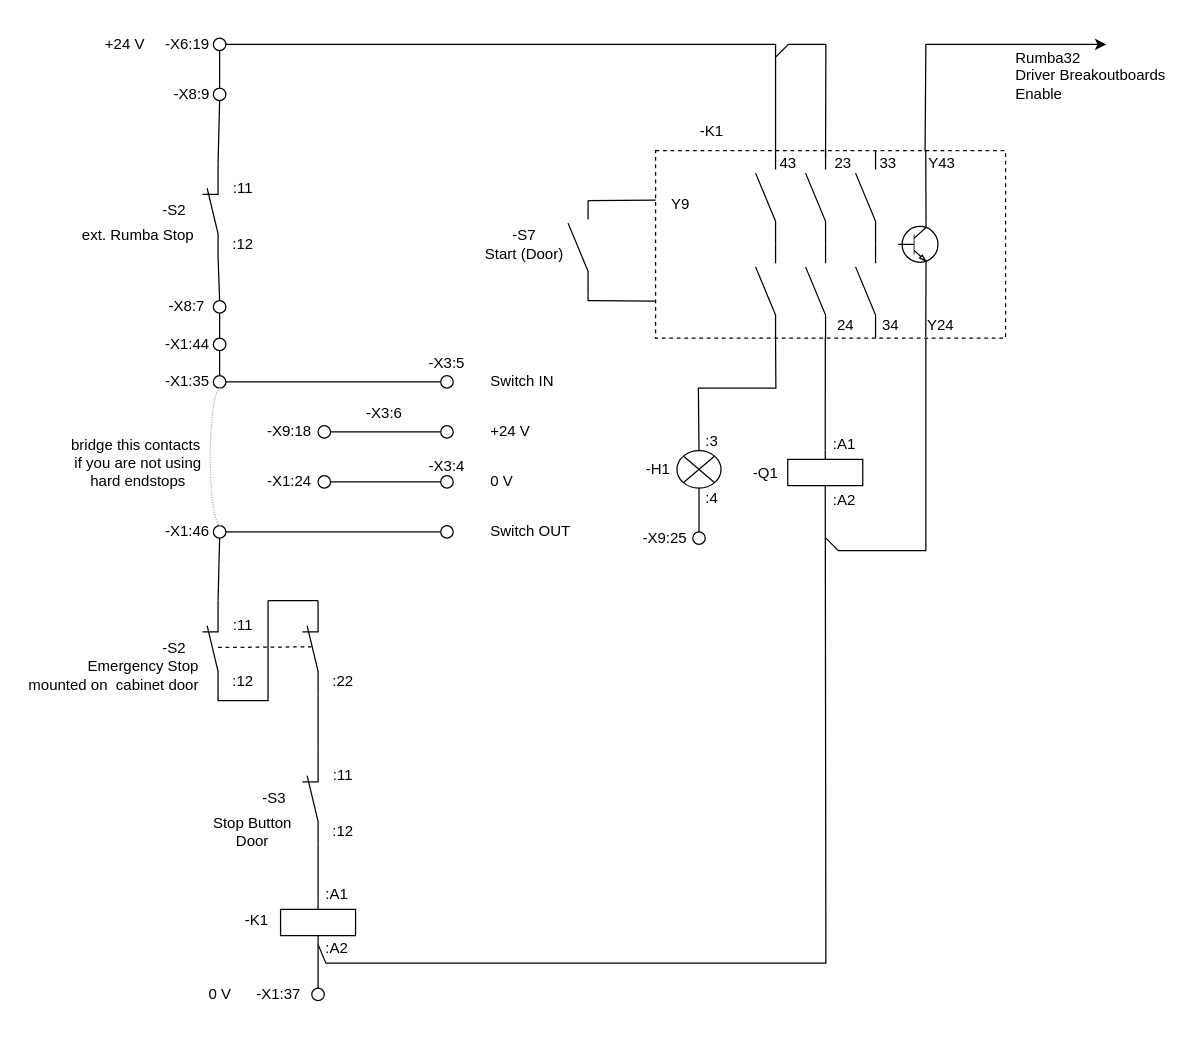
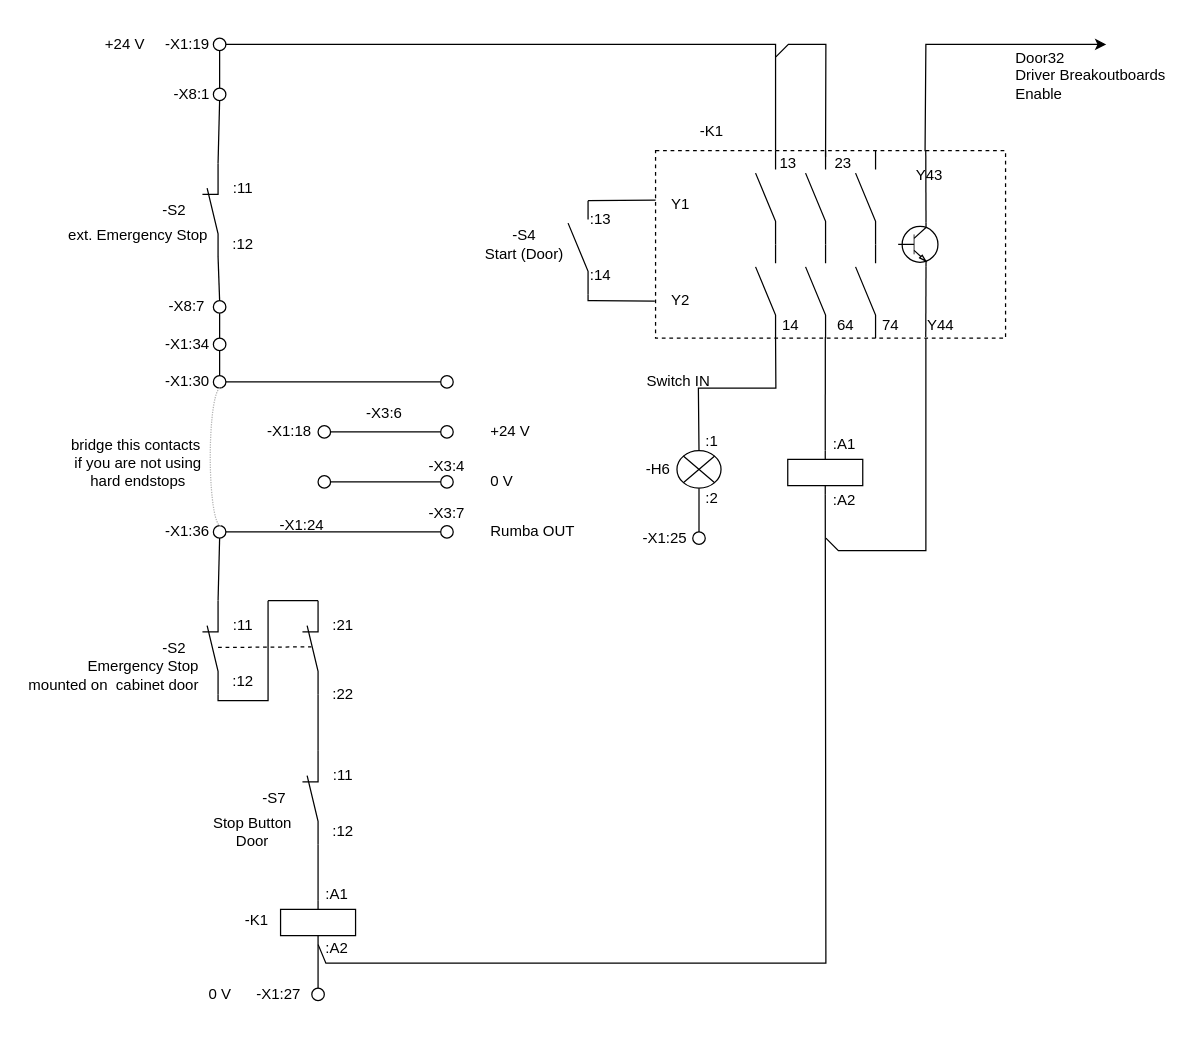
(188, 44) -> (188, 44)
(1096, 76) -> (1096, 76)
(192, 94) -> (192, 94)
(788, 163) -> (788, 163)
(888, 163) -> none
(942, 163) -> (929, 176)
(681, 204) -> (681, 204)
none -> (600, 219)
(138, 236) -> (138, 236)
(524, 244) -> (524, 244)
none -> (600, 276)
none -> (680, 301)
none -> (790, 326)
(846, 326) -> (846, 326)
(891, 326) -> (891, 326)
(941, 326) -> (941, 326)
(188, 344) -> (188, 344)
(447, 363) -> none
(188, 382) -> (188, 382)
(563, 382) -> (719, 382)
(289, 432) -> (289, 432)
(712, 442) -> (712, 442)
(658, 469) -> (658, 469)
(765, 473) -> none
(289, 482) -> (301, 526)
(712, 498) -> (712, 498)
none -> (447, 513)
(188, 532) -> (188, 532)
(529, 532) -> (526, 532)
(665, 538) -> (665, 538)
none -> (343, 626)
(343, 682) -> (343, 694)
(274, 798) -> (274, 798)
(279, 994) -> (279, 994)
